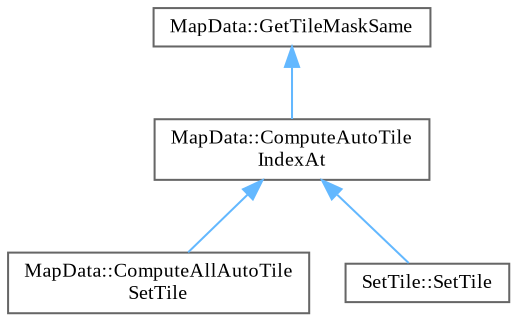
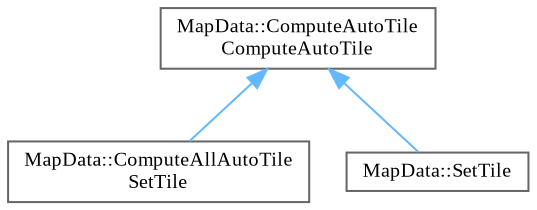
(292, 27) -> none
(292, 150) -> (298, 38)
(427, 283) -> (438, 172)
